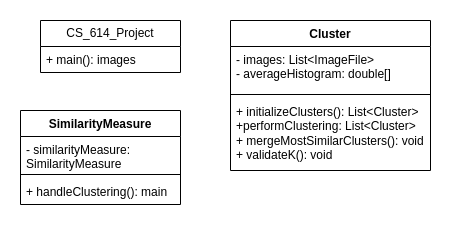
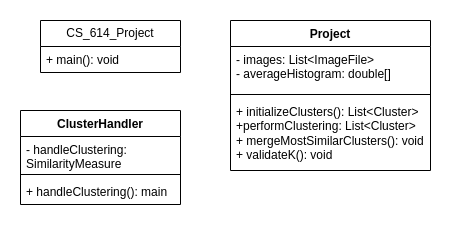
(331, 35) -> (331, 35)
(92, 61) -> (86, 61)
(101, 125) -> (101, 125)
(102, 158) -> (102, 158)
